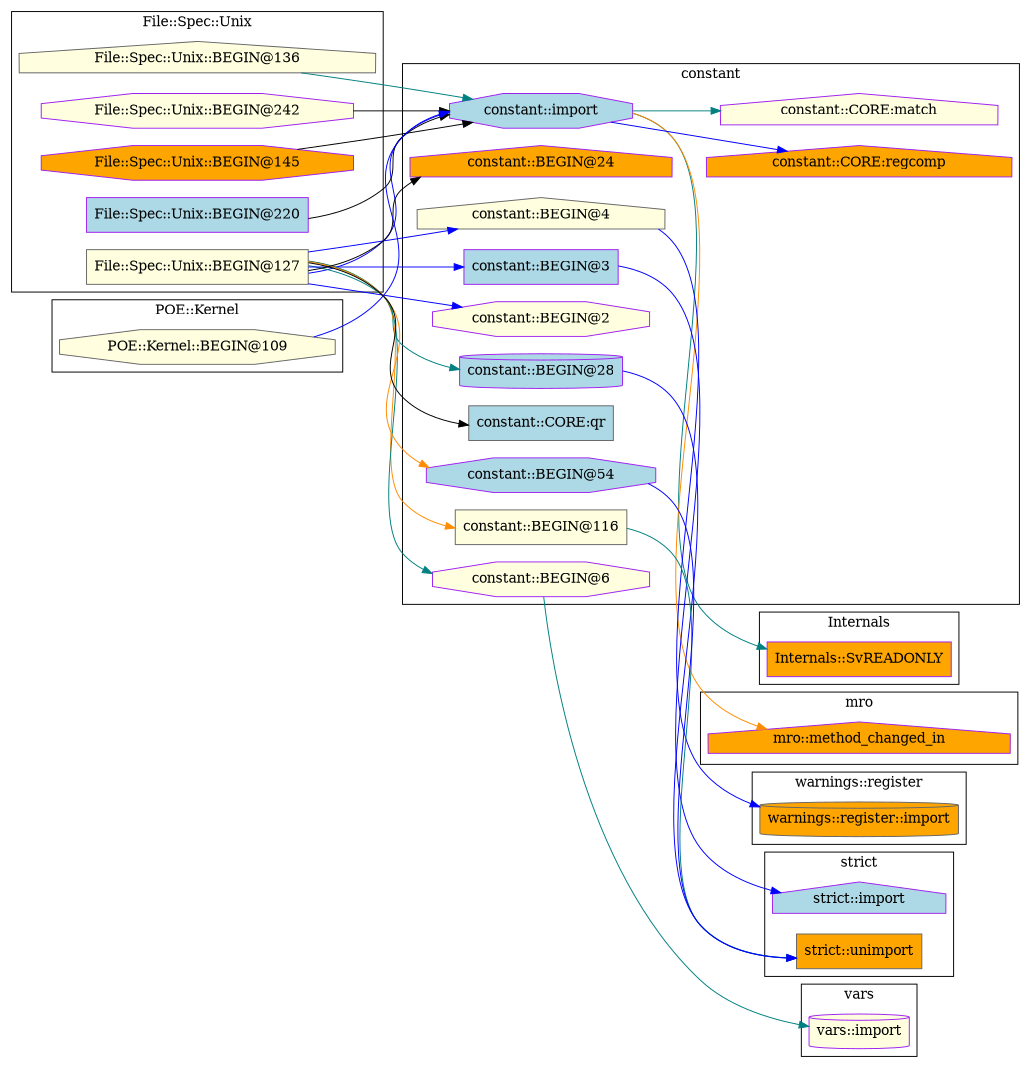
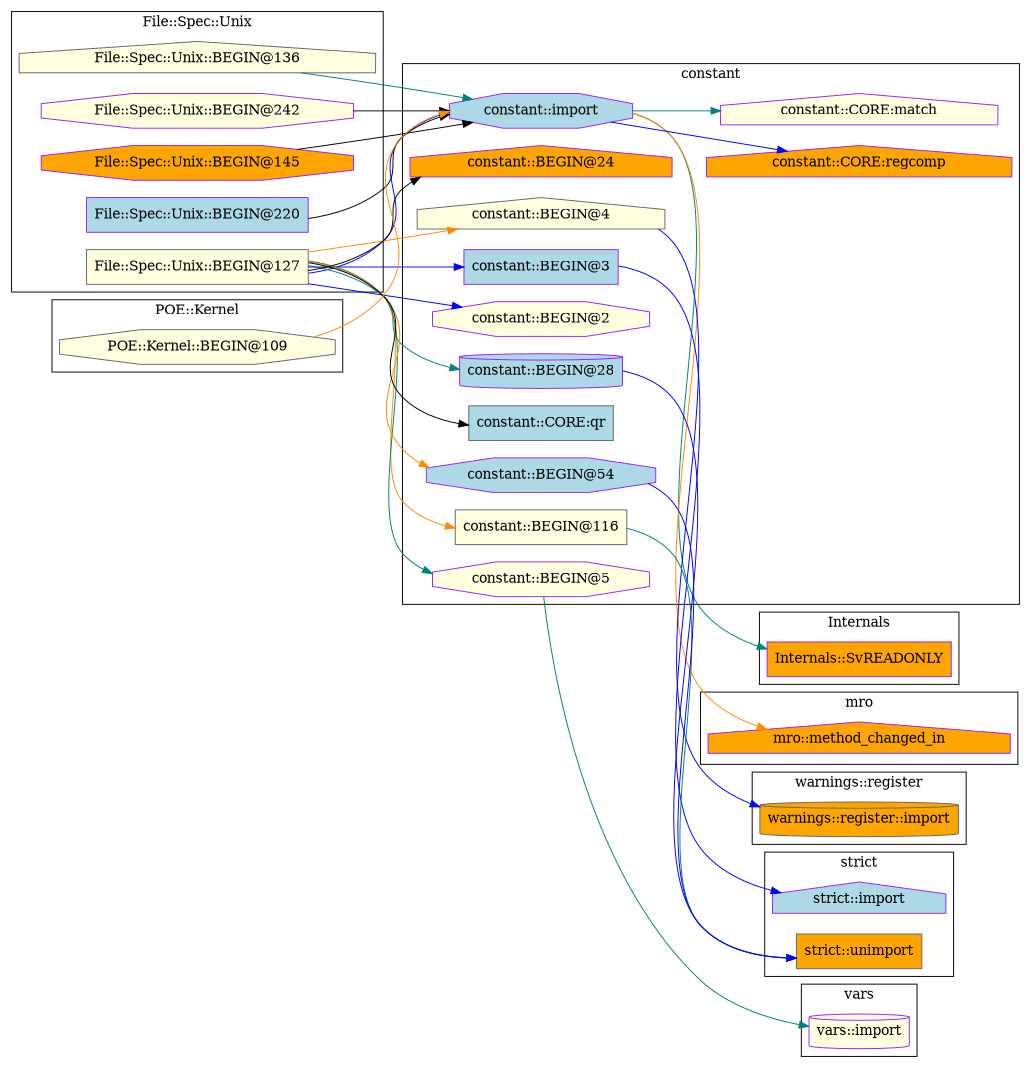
(368, 243) -> (368, 243)
(394, 278) -> (394, 278)
(541, 579) -> (541, 579)
